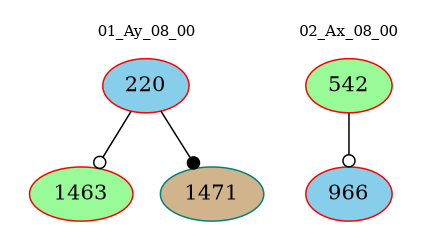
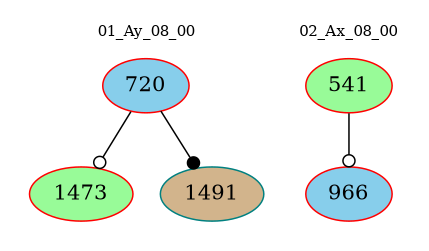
(146, 86) -> (146, 86)
(349, 86) -> (349, 86)
(81, 194) -> (81, 194)
(212, 194) -> (212, 194)
